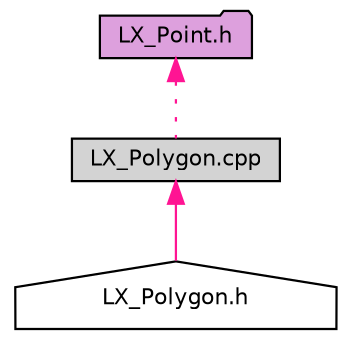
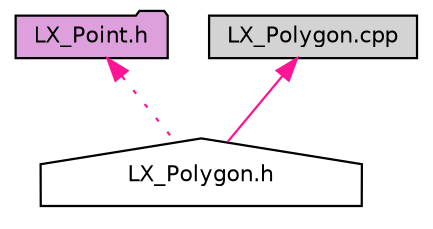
(176, 110) -> (149, 109)
